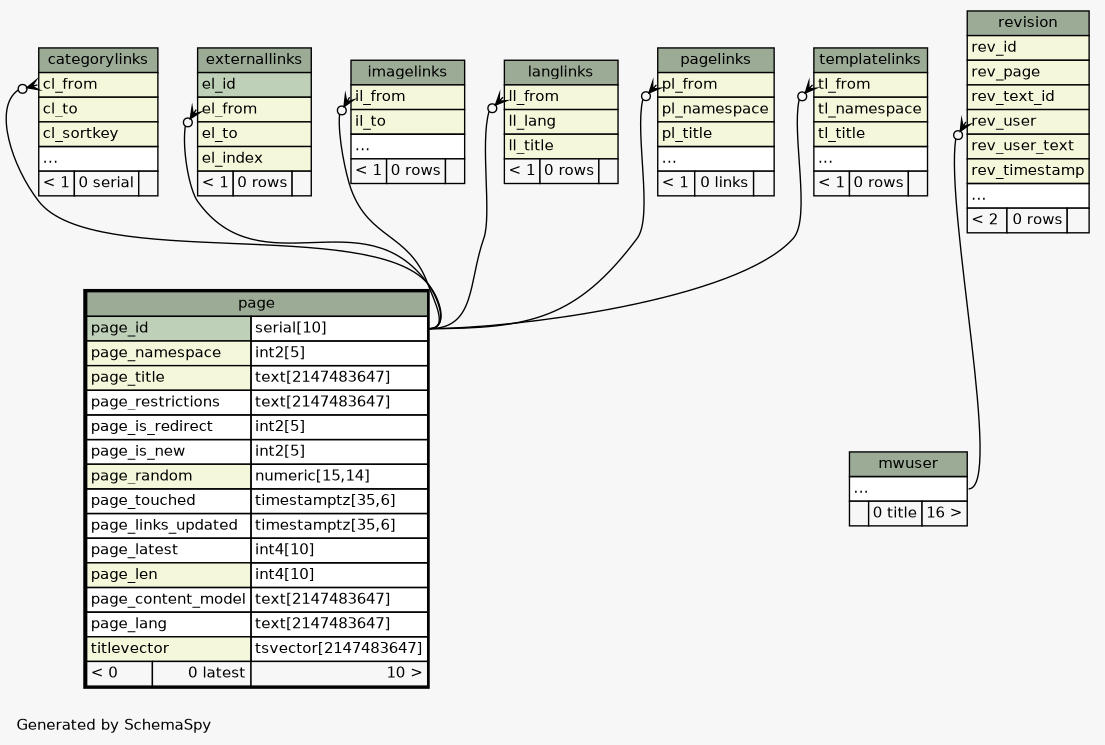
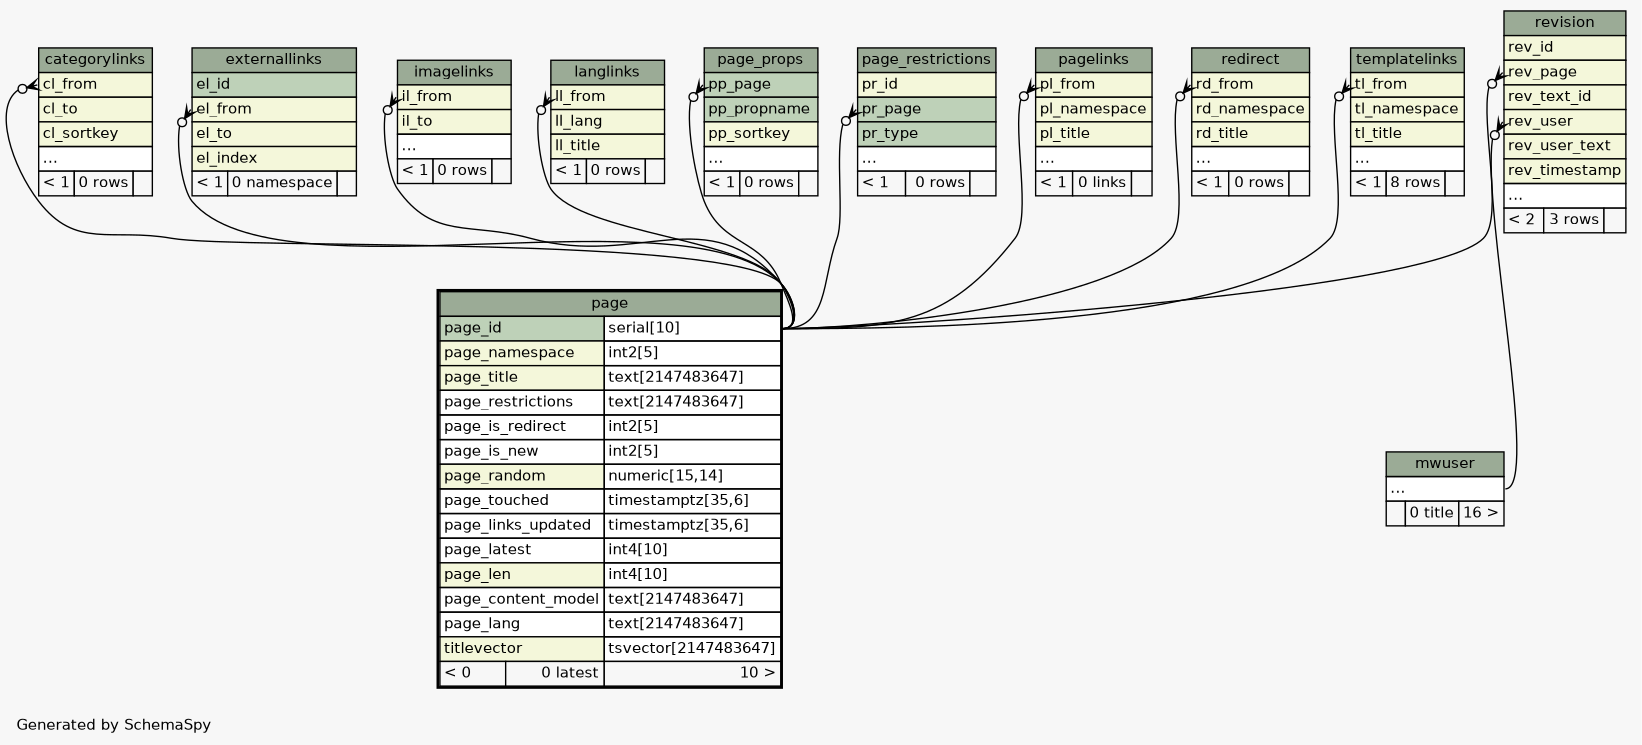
none -> (760, 122)
none -> (926, 122)
none -> (1251, 122)
(107, 183) -> (104, 183)
(263, 183) -> (282, 183)
(879, 183) -> (1416, 183)
(1038, 220) -> (1575, 220)
none -> (1256, 292)
